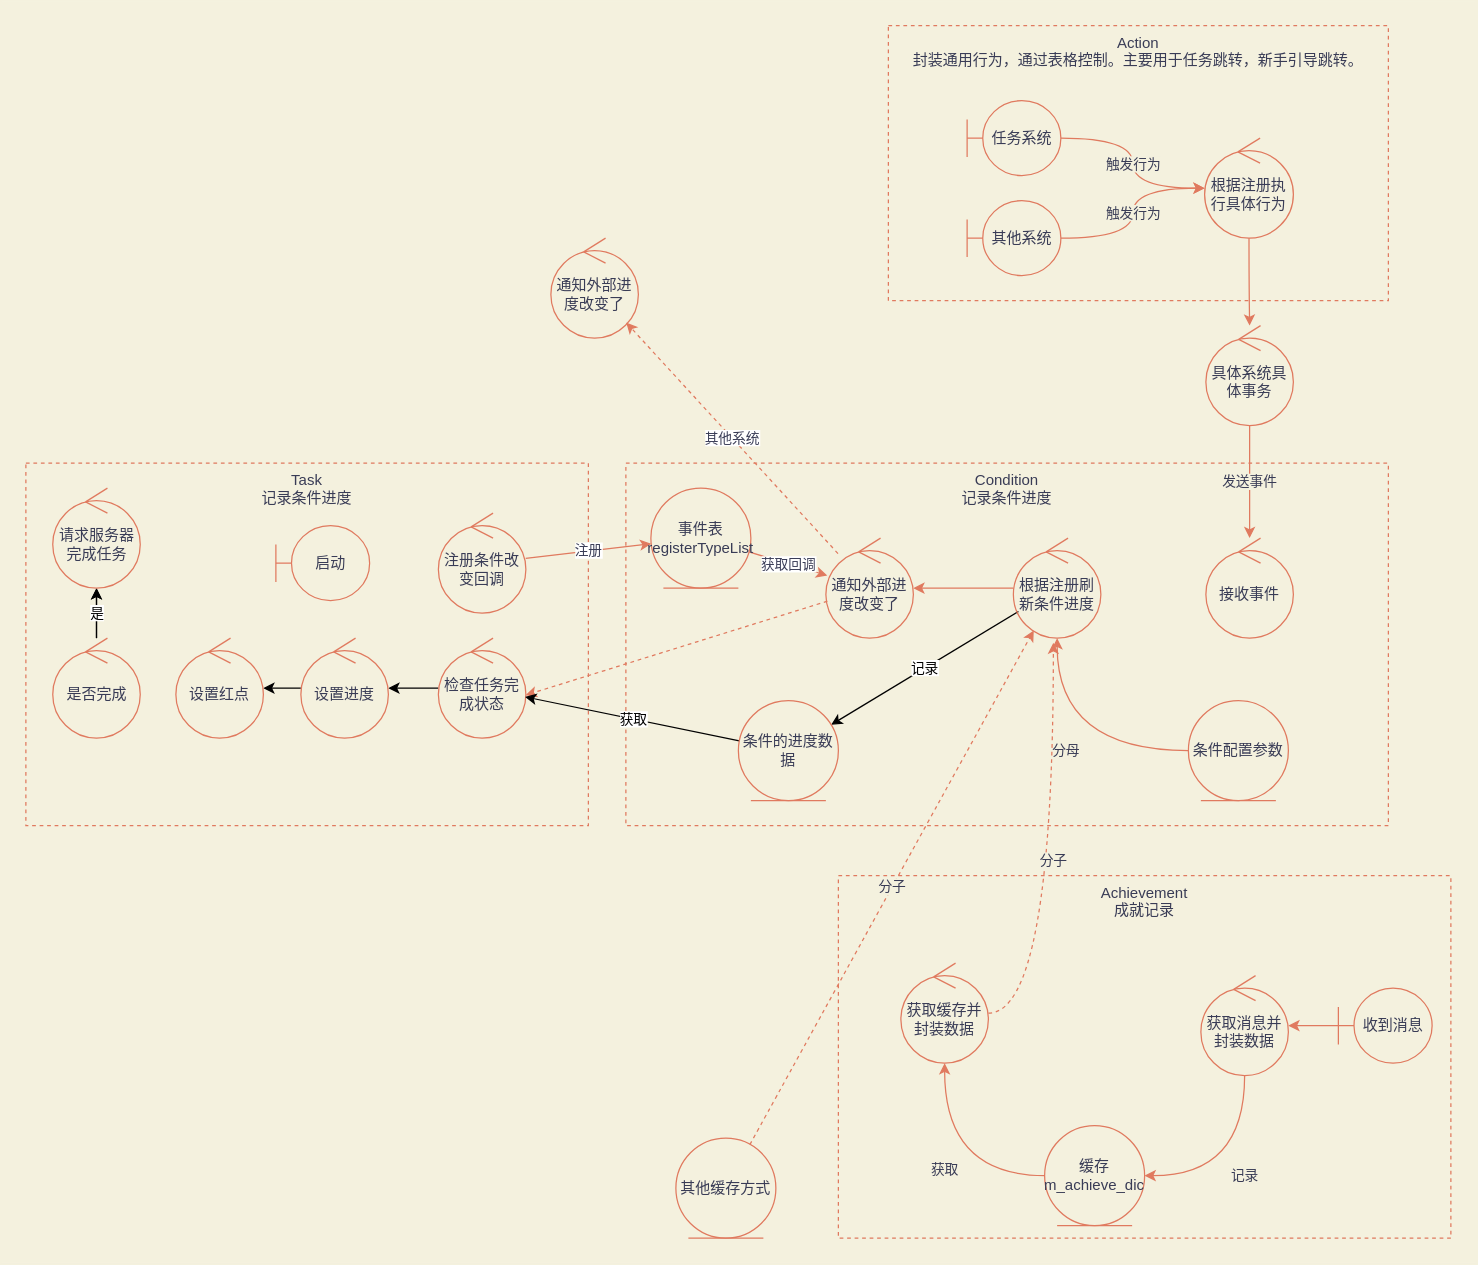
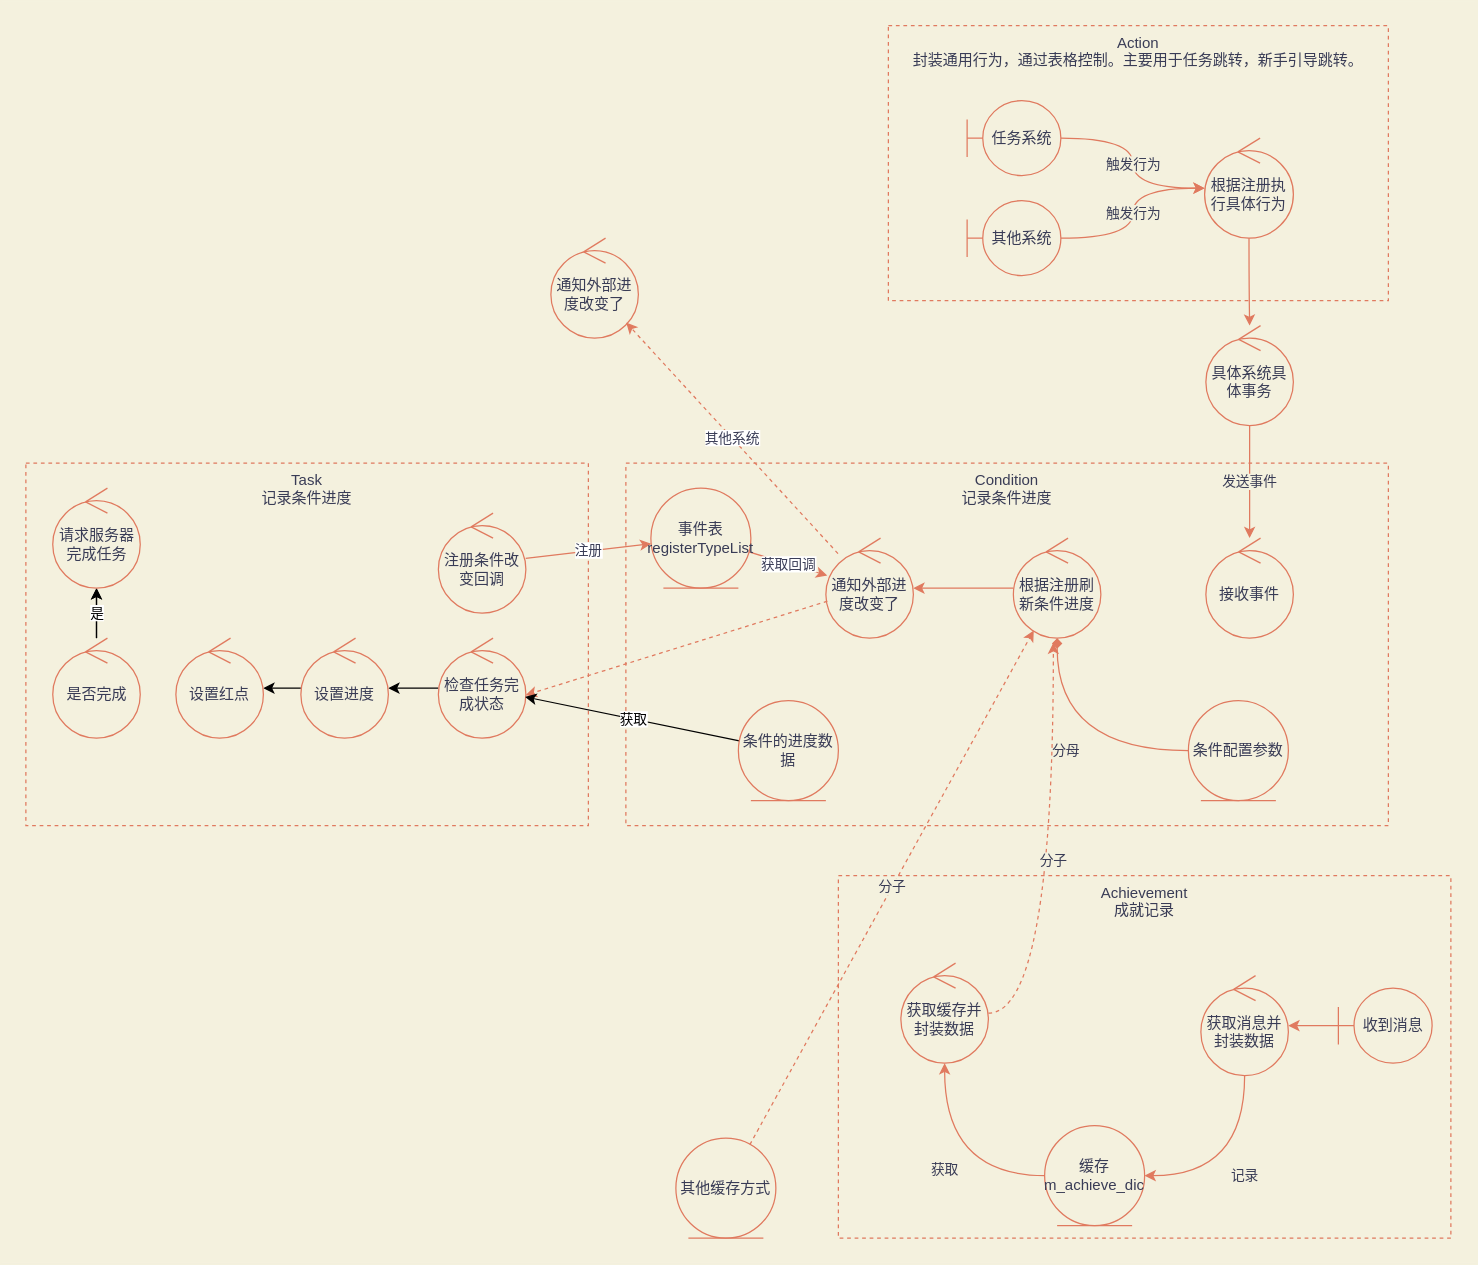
(323, 563) -> none
(1057, 648) -> (1057, 649)
(928, 666) -> none
